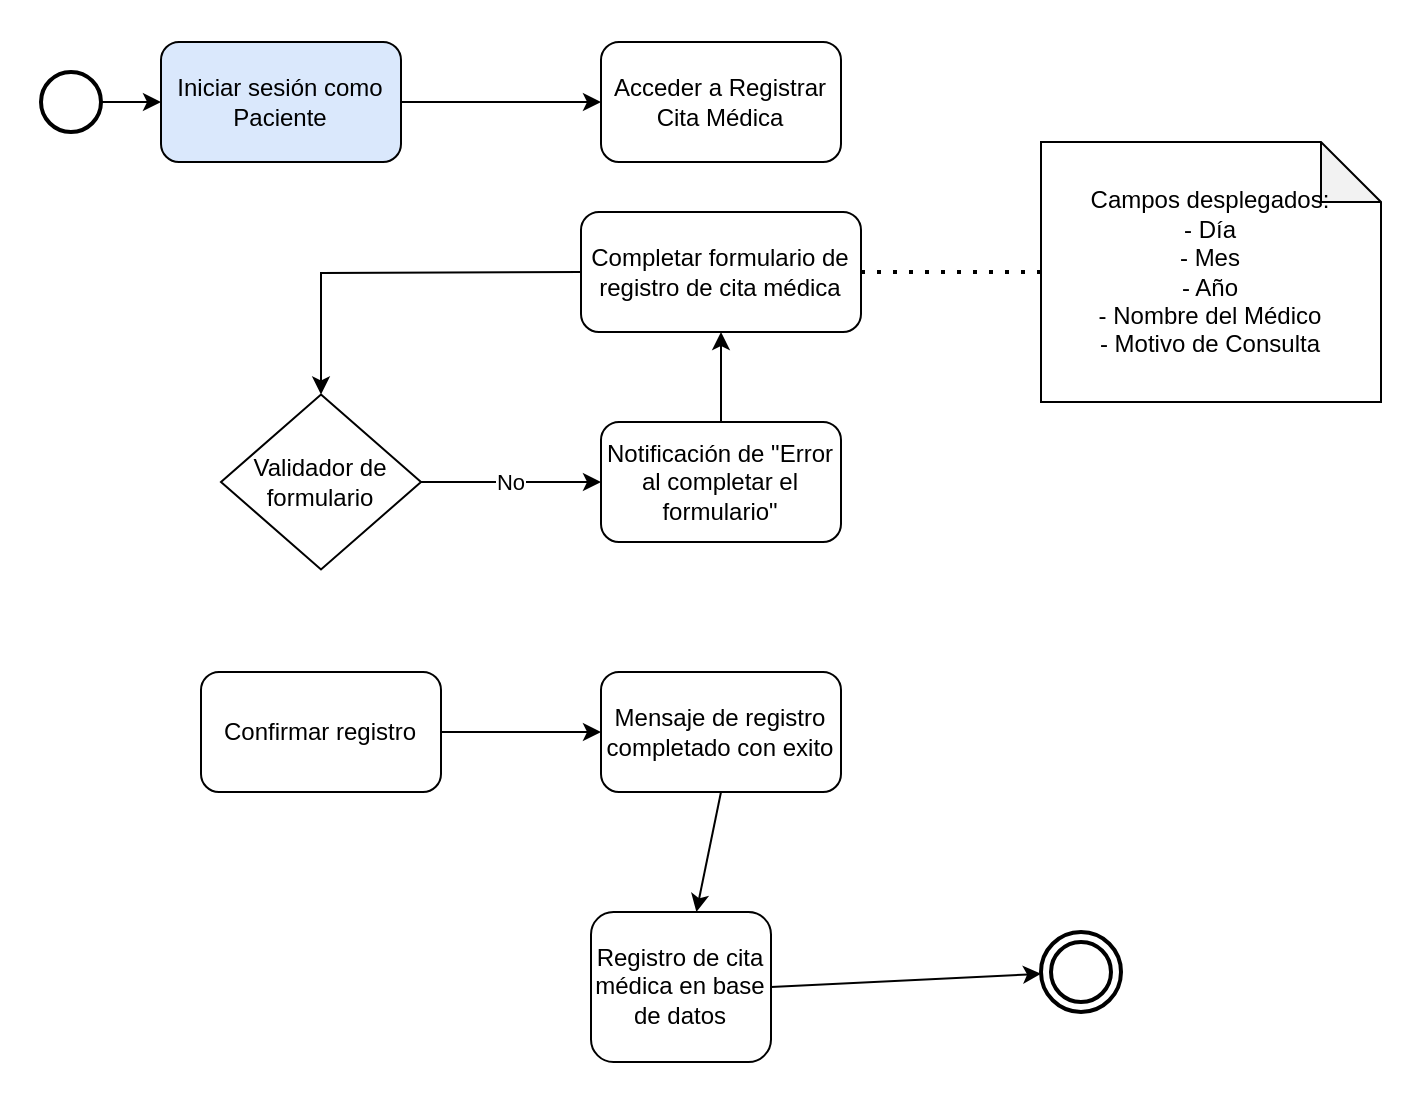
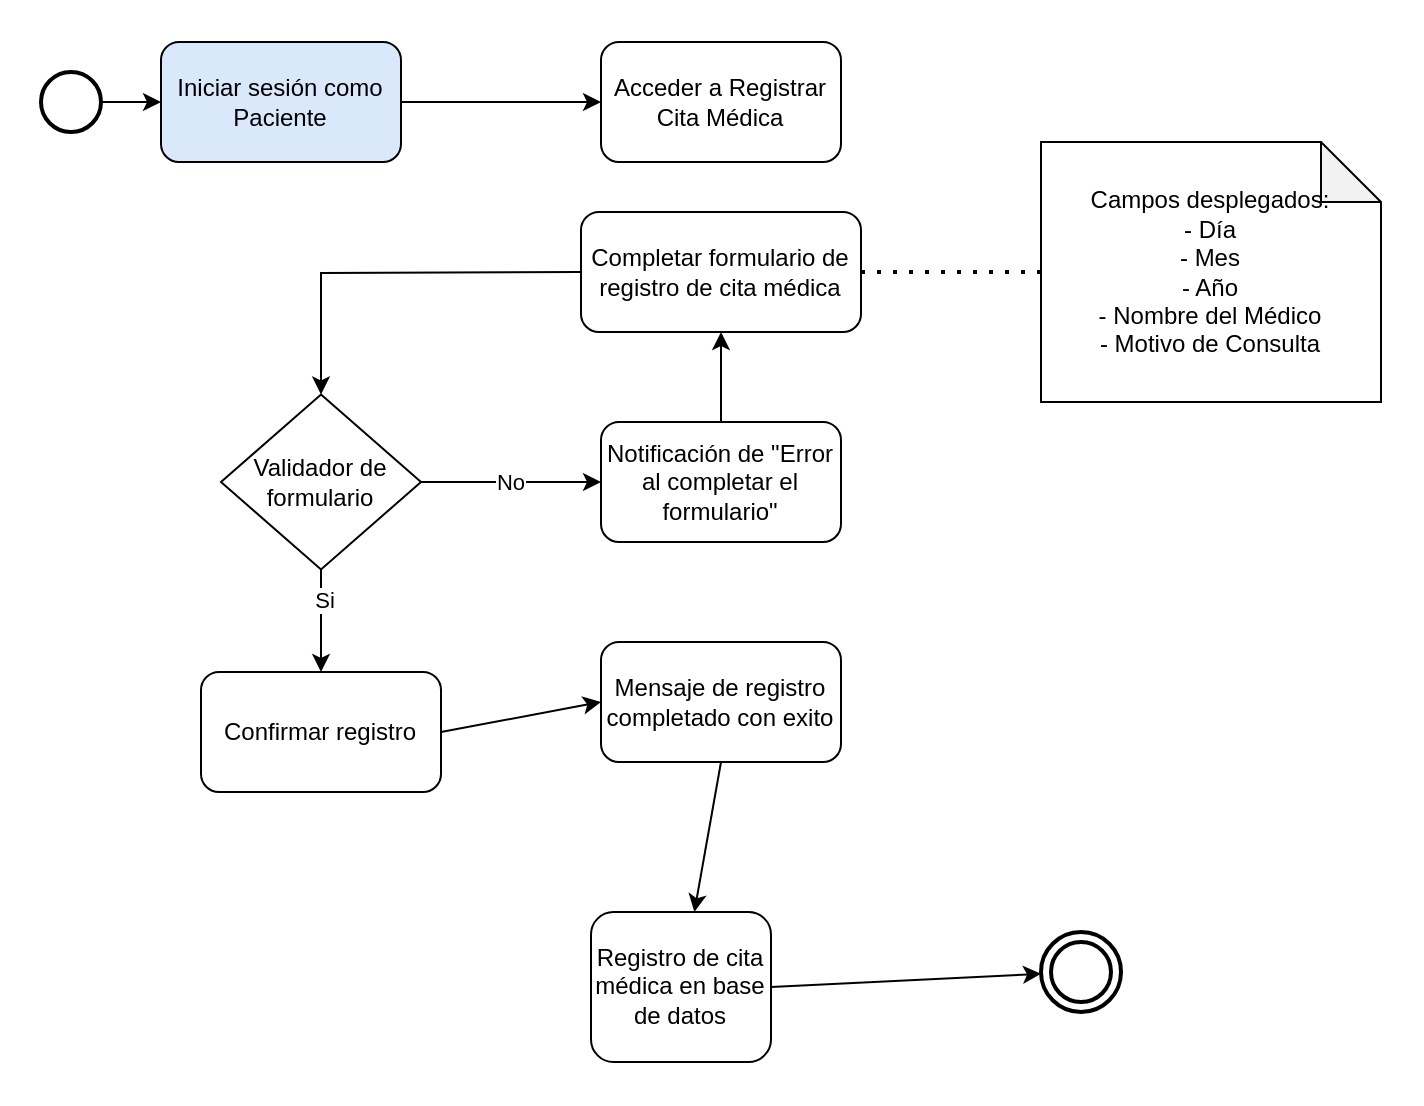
none -> (321, 614)
(721, 732) -> (721, 702)
